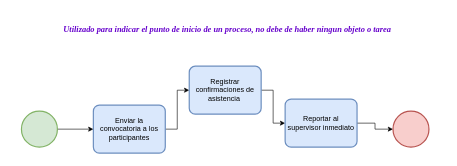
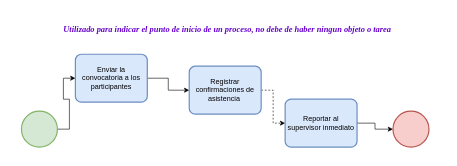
(273, 105) -> (273, 105)
(129, 129) -> (111, 78)
